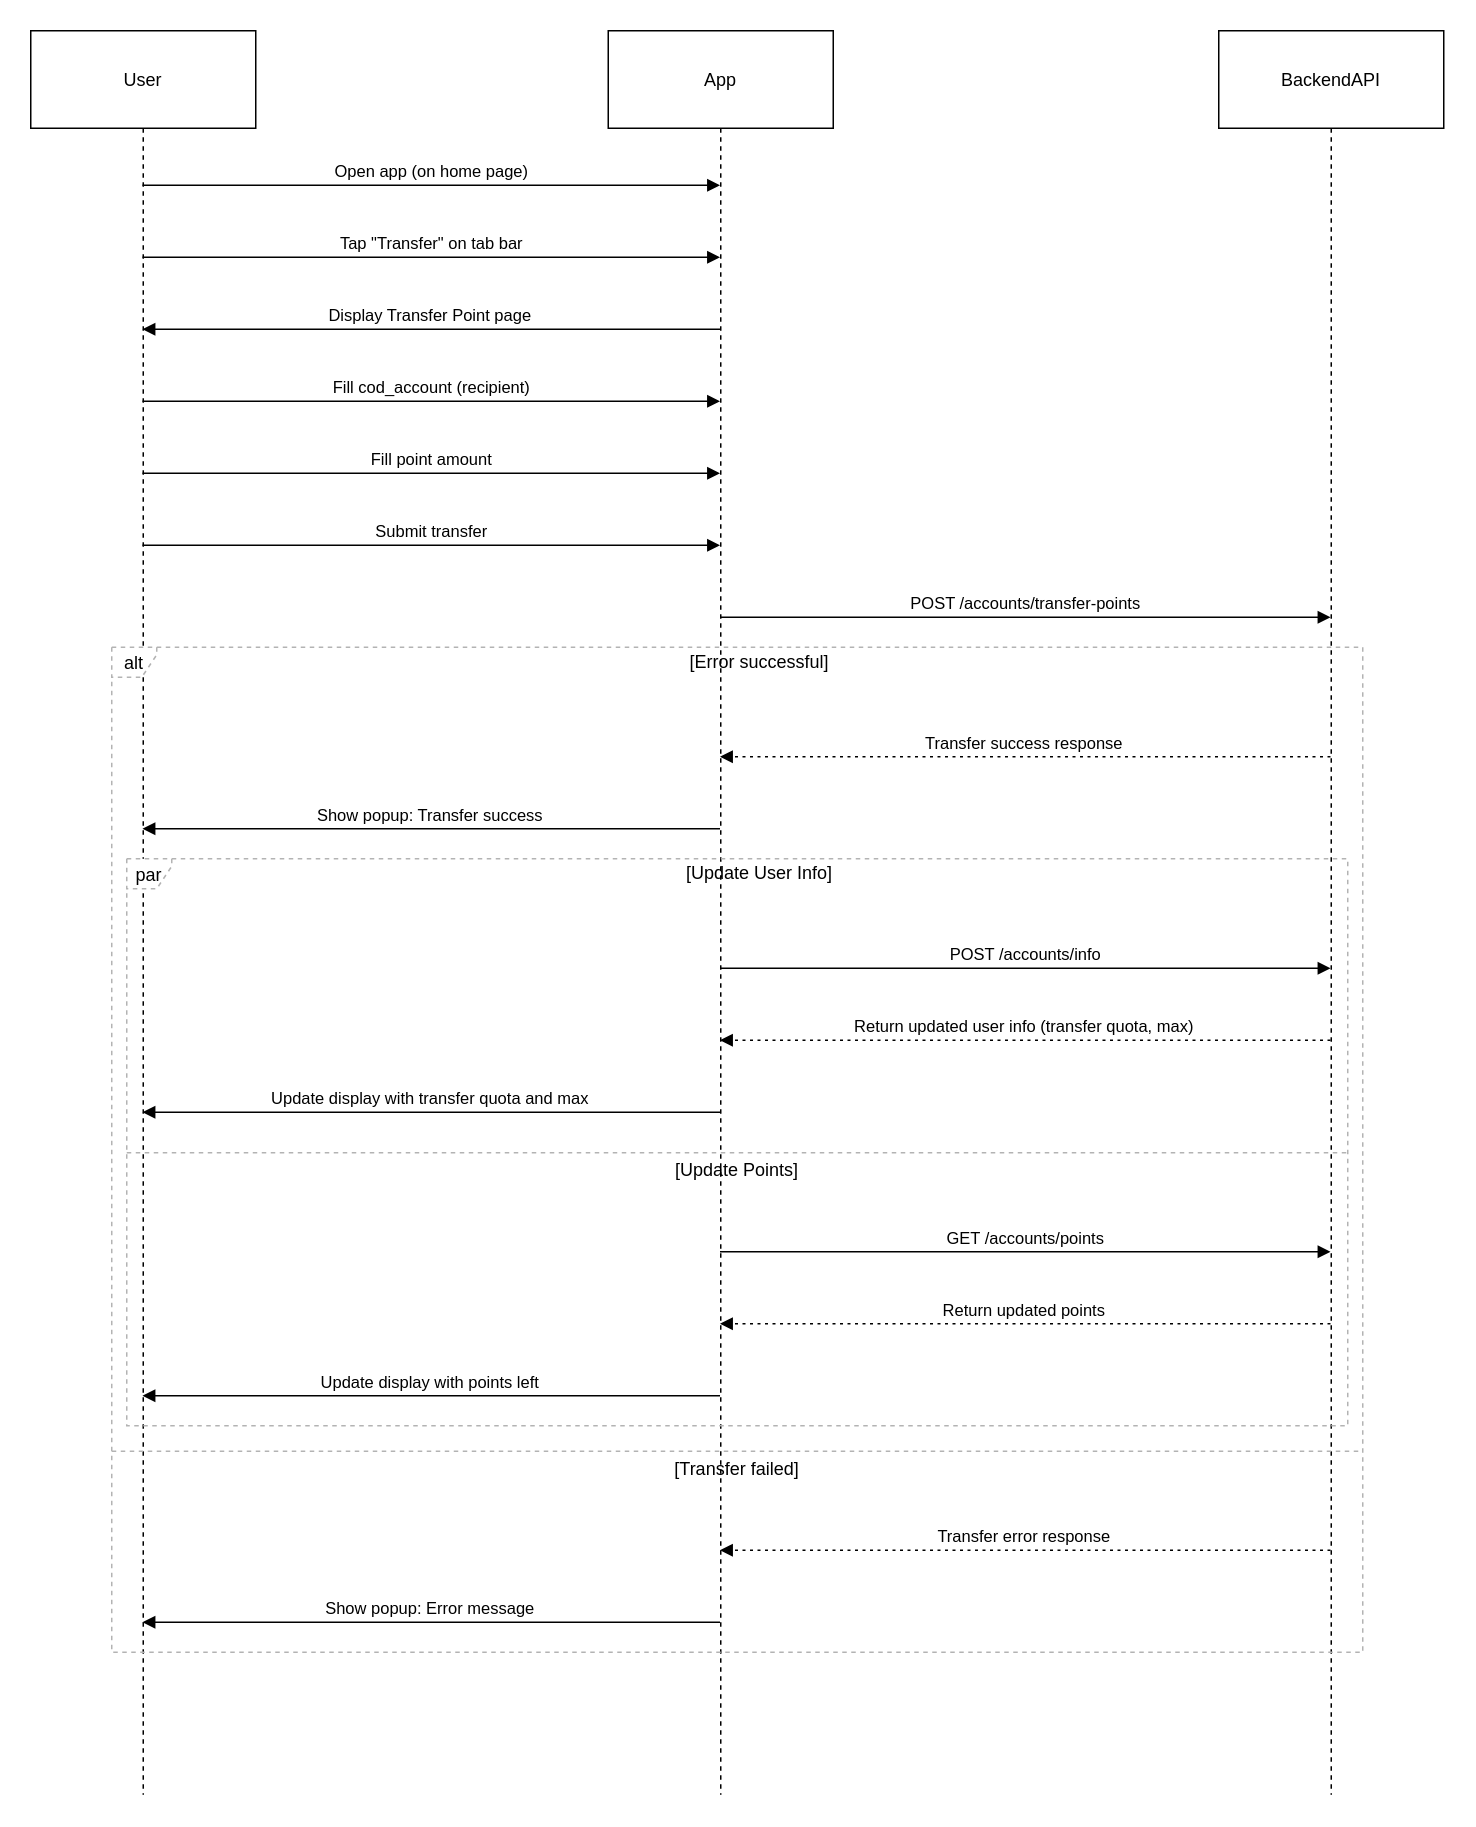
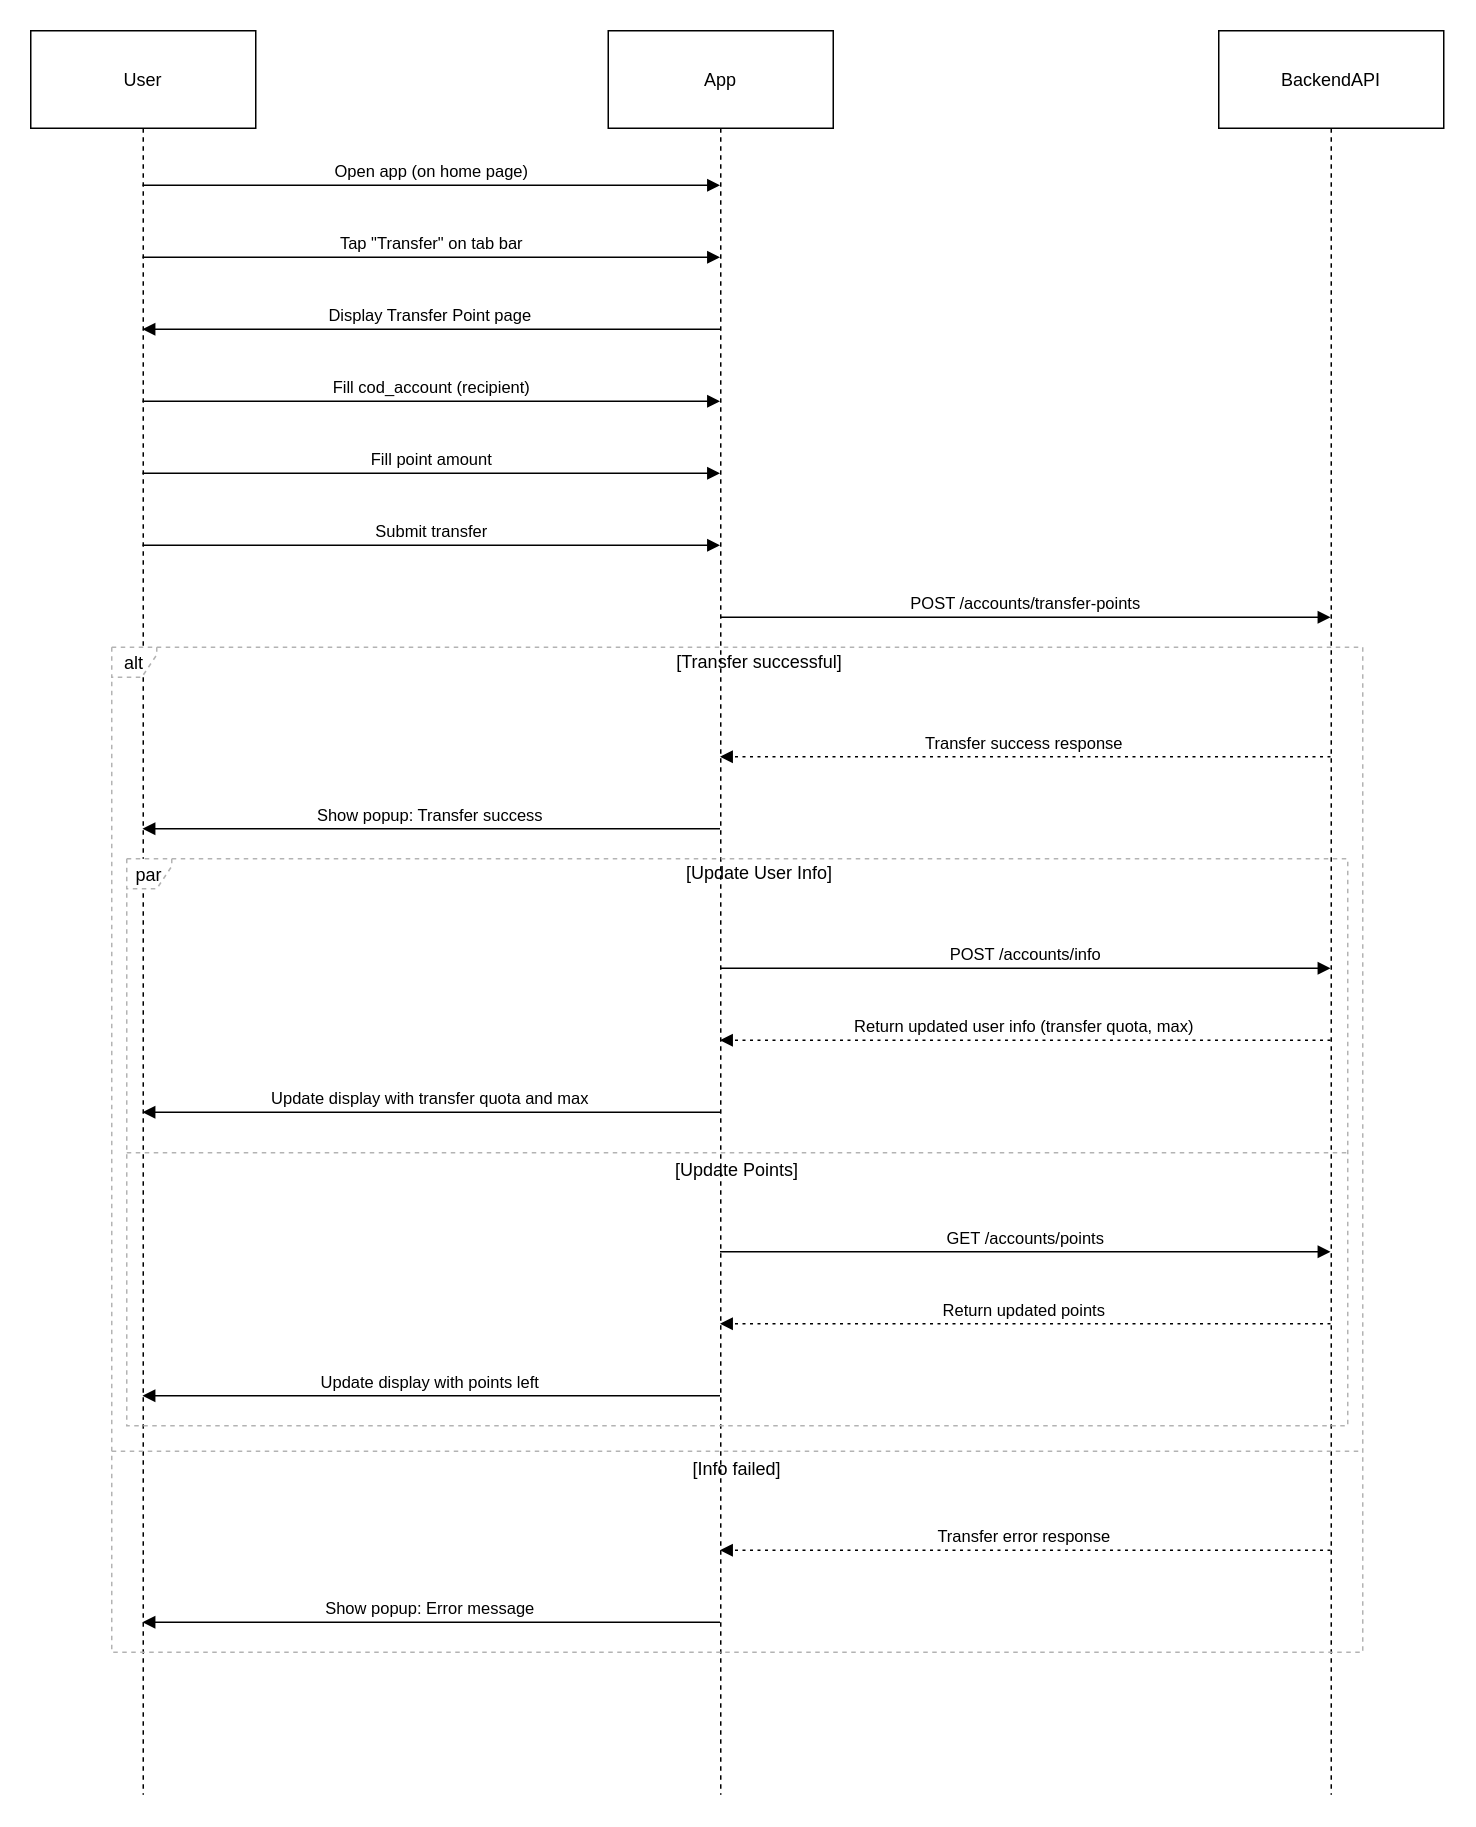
(760, 662) -> (760, 662)
(737, 1470) -> (737, 1470)
